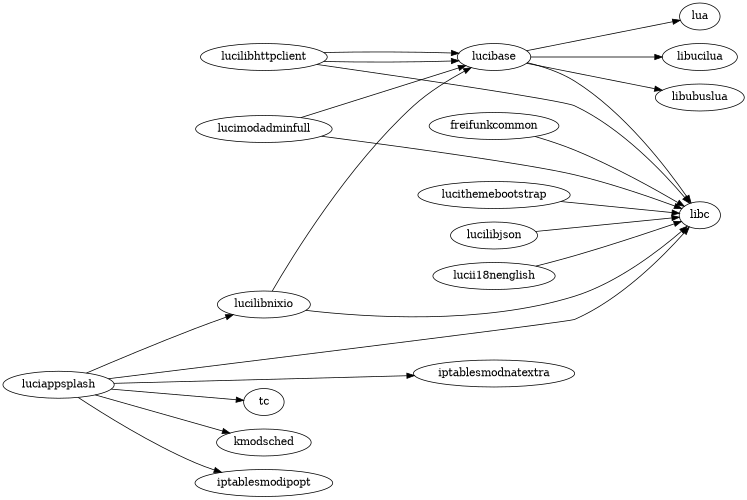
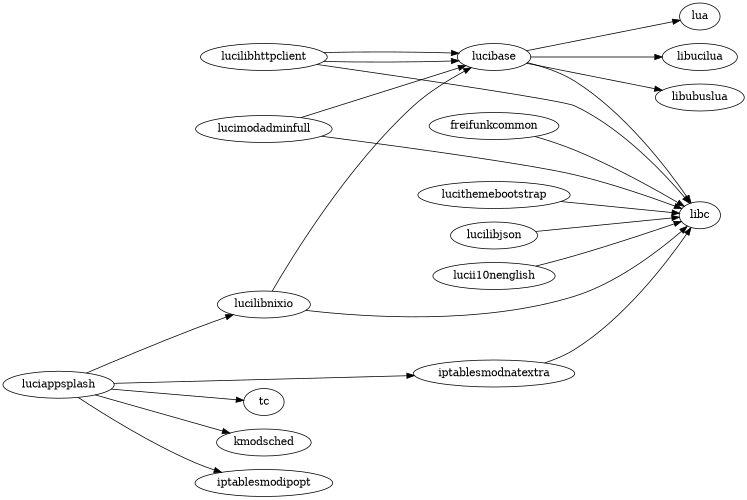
(494, 276) -> (494, 276)
(411, 341) -> (624, 309)
